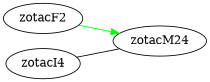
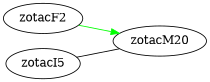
(160, 41) -> (160, 41)
(43, 64) -> (43, 64)
